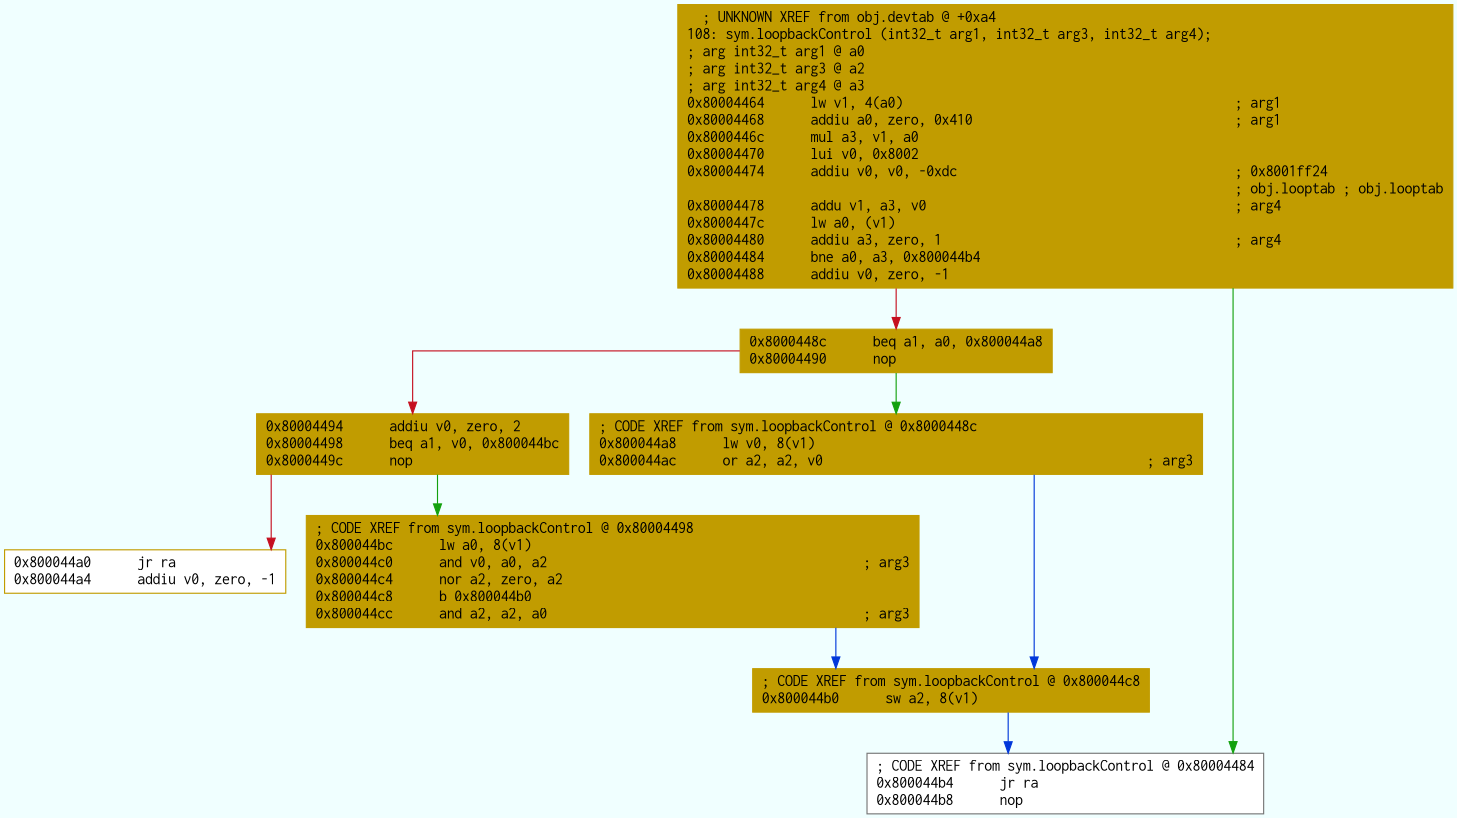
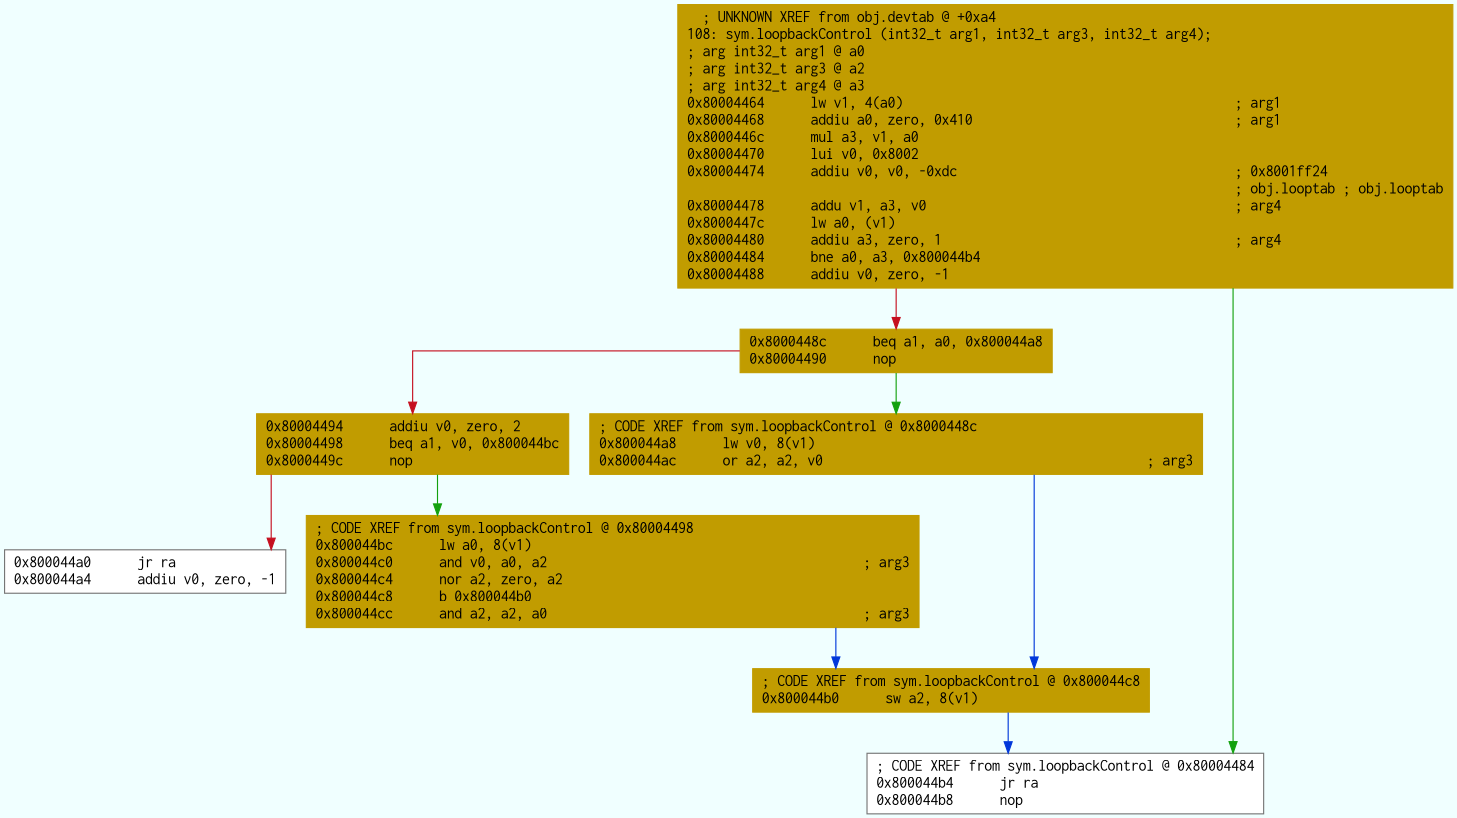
(145, 572) -> (145, 572)
